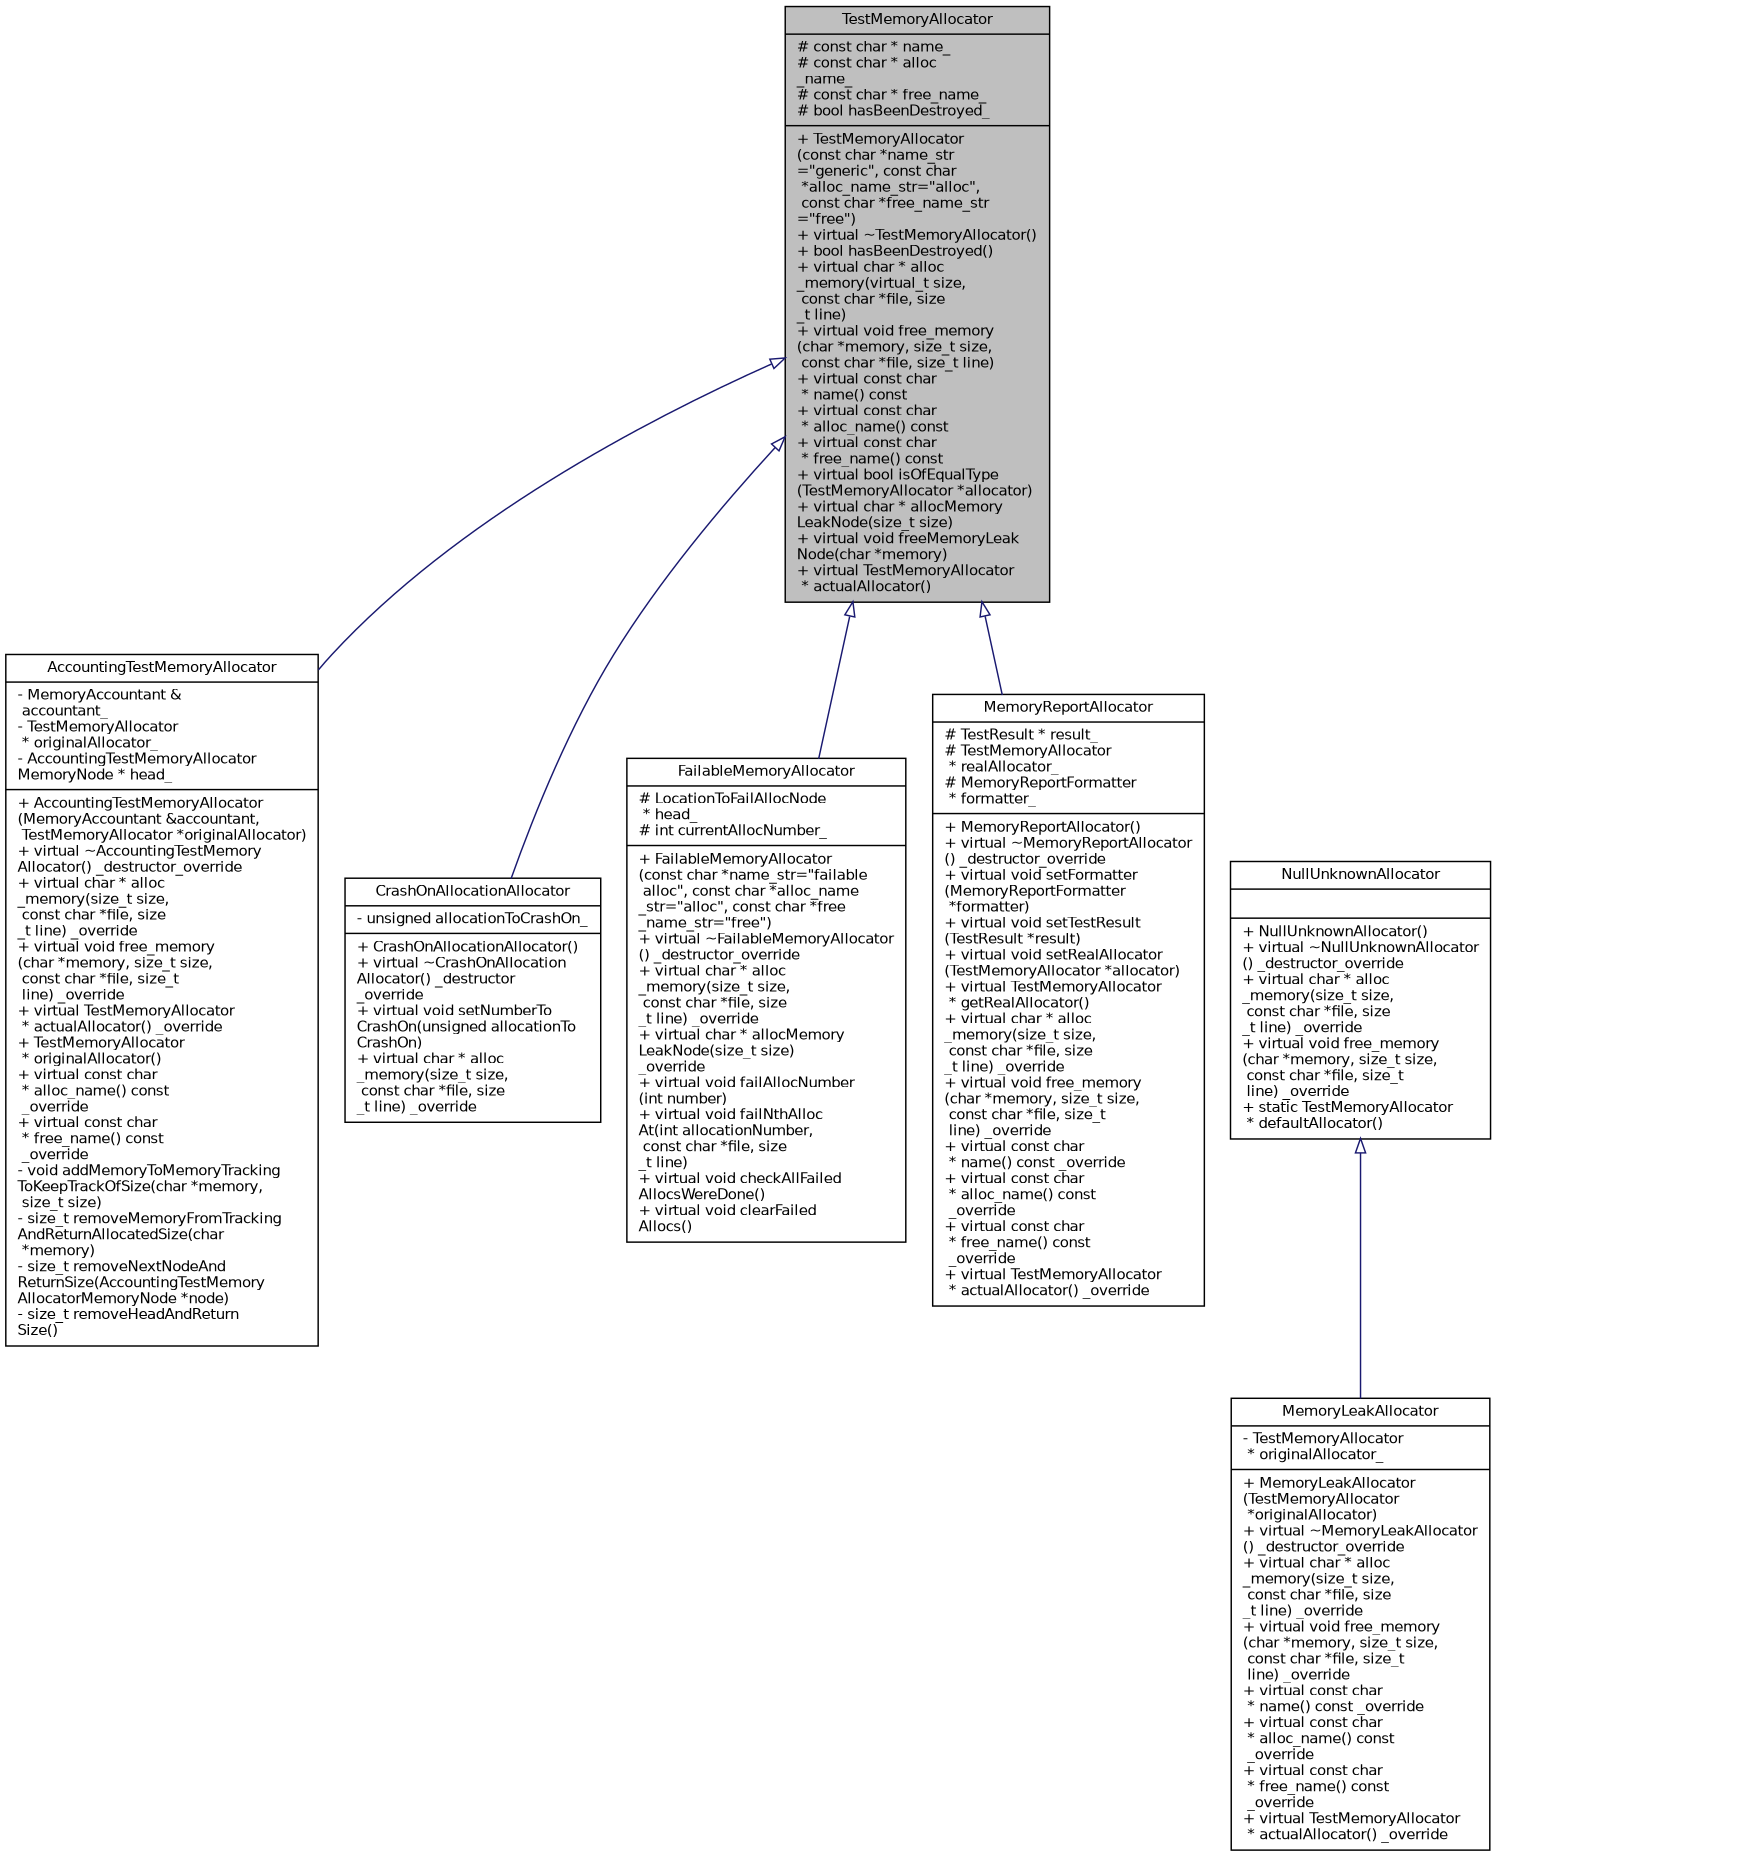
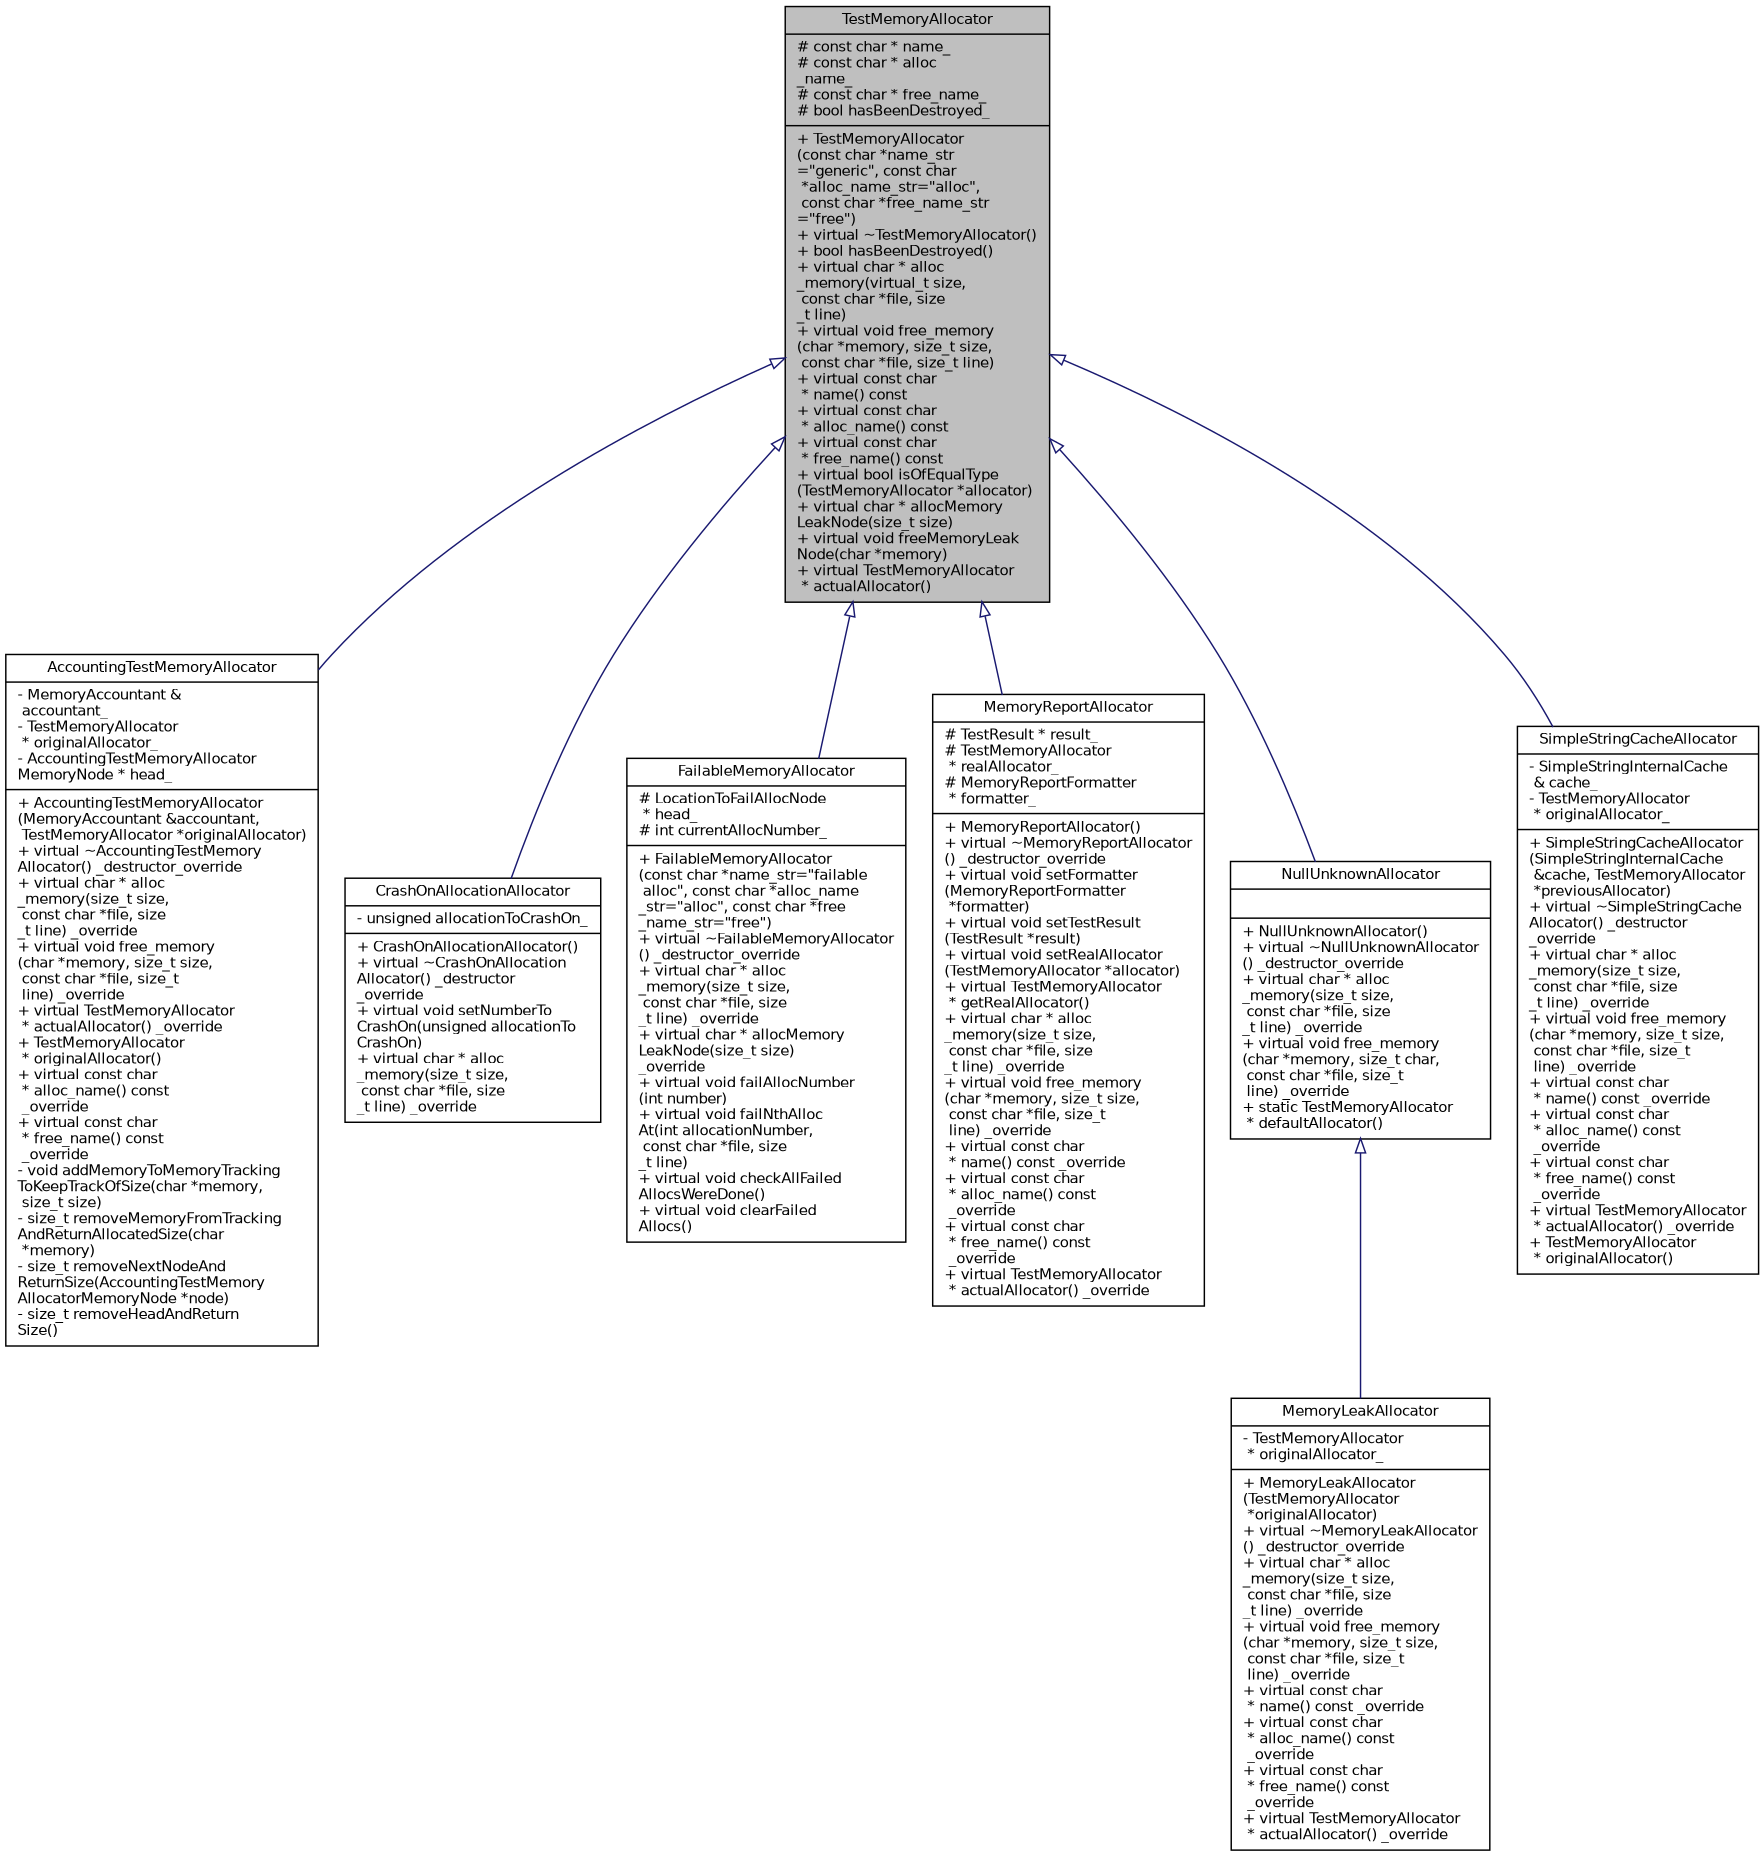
none -> (1210, 642)
none -> (1638, 1000)
(1340, 1060) -> (1341, 1060)
